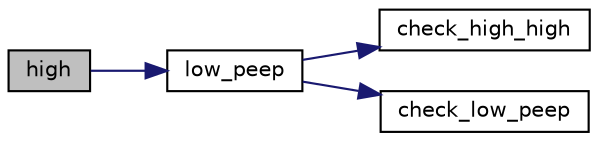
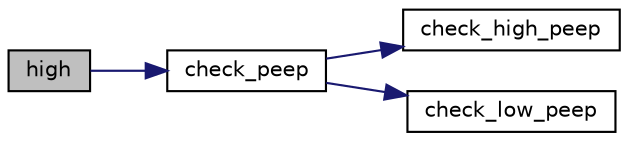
(485, 30) -> (511, 30)
(235, 71) -> (247, 71)
